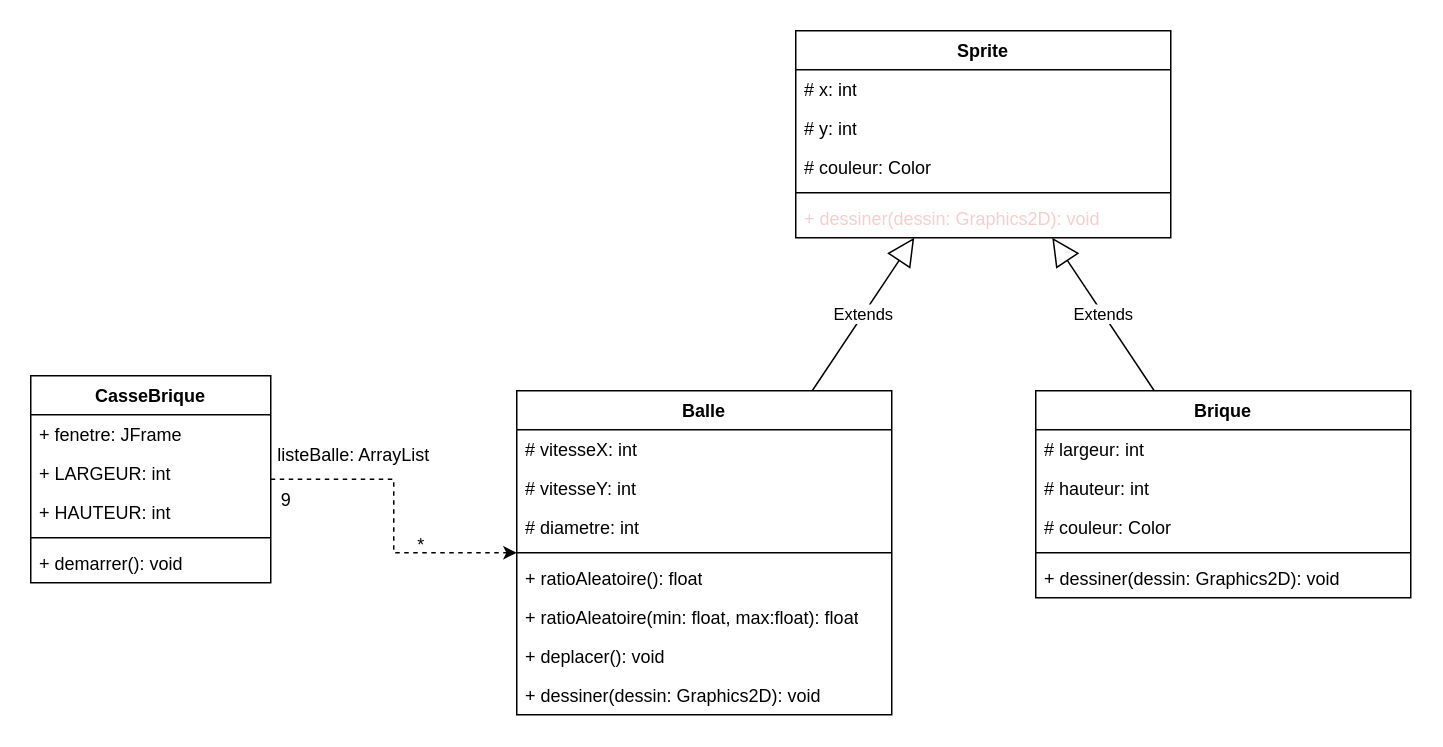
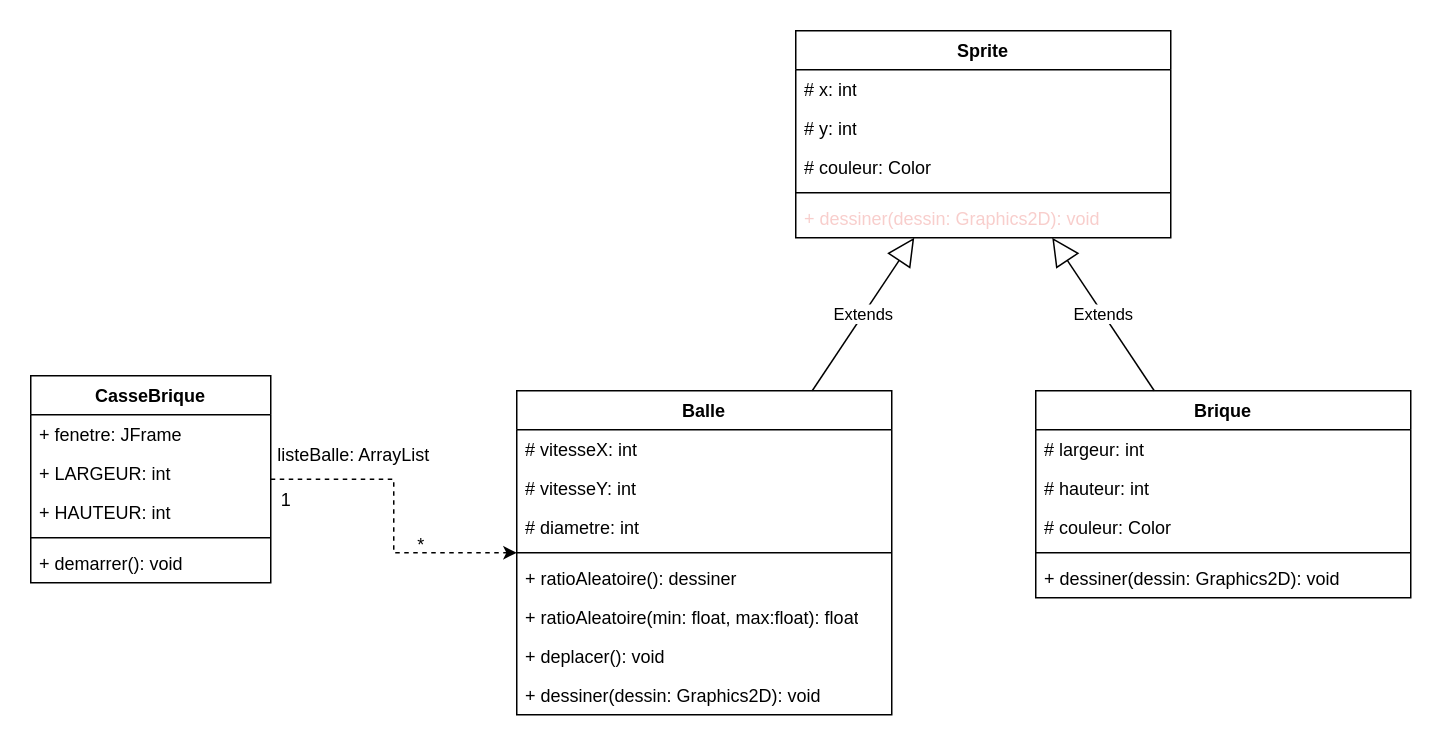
(287, 500) -> (287, 500)
(635, 580) -> (650, 580)
